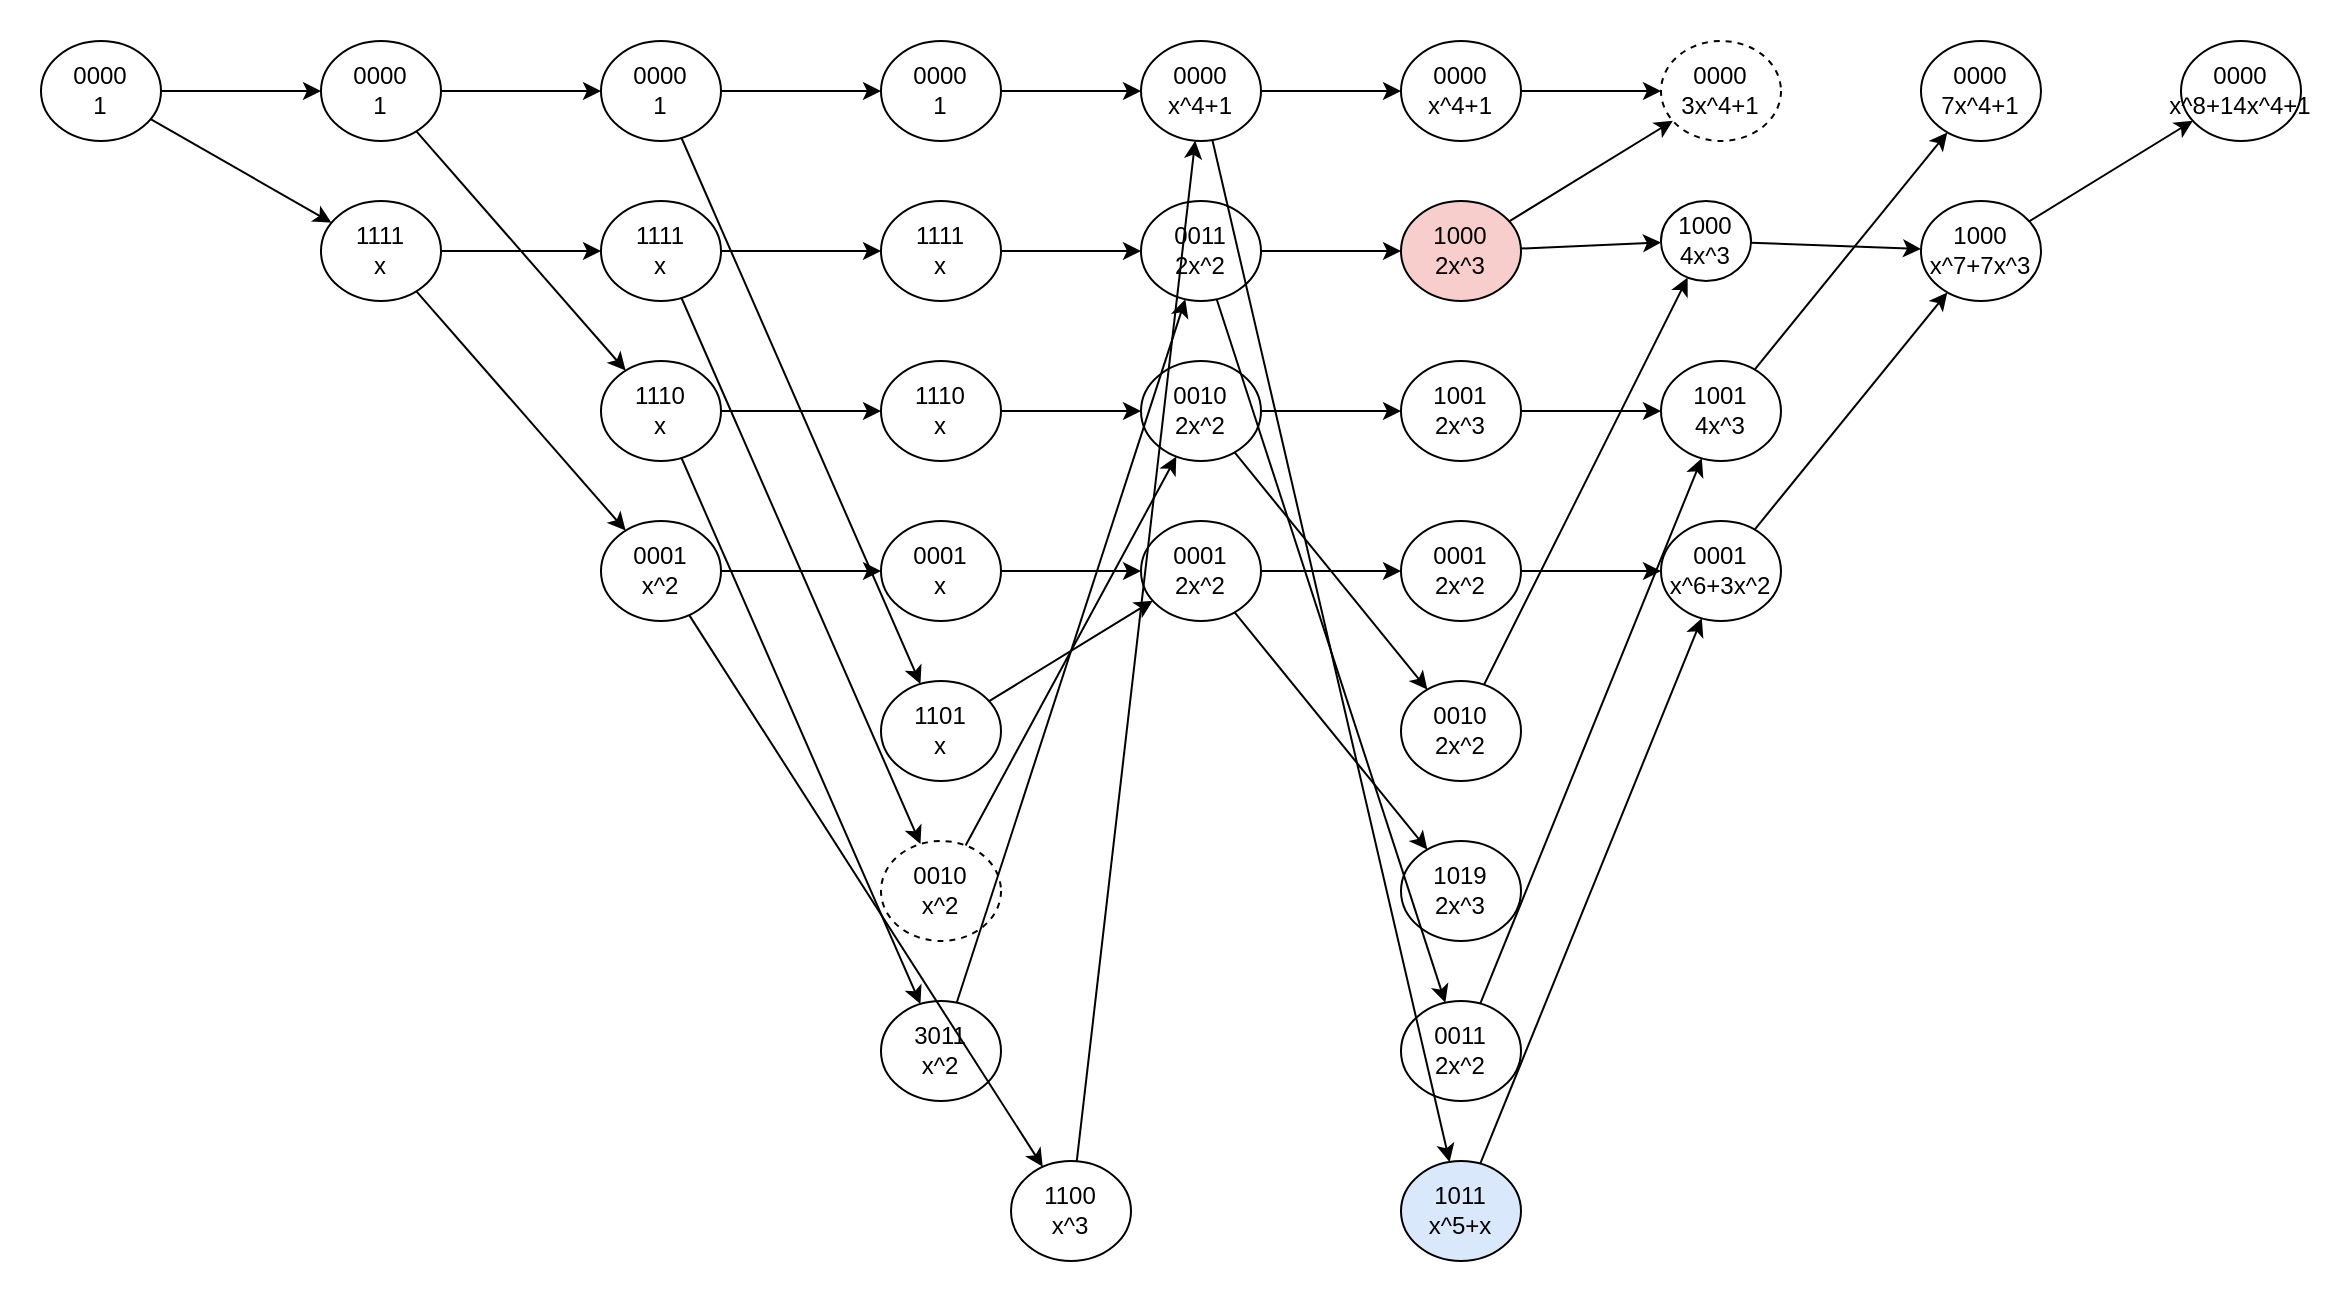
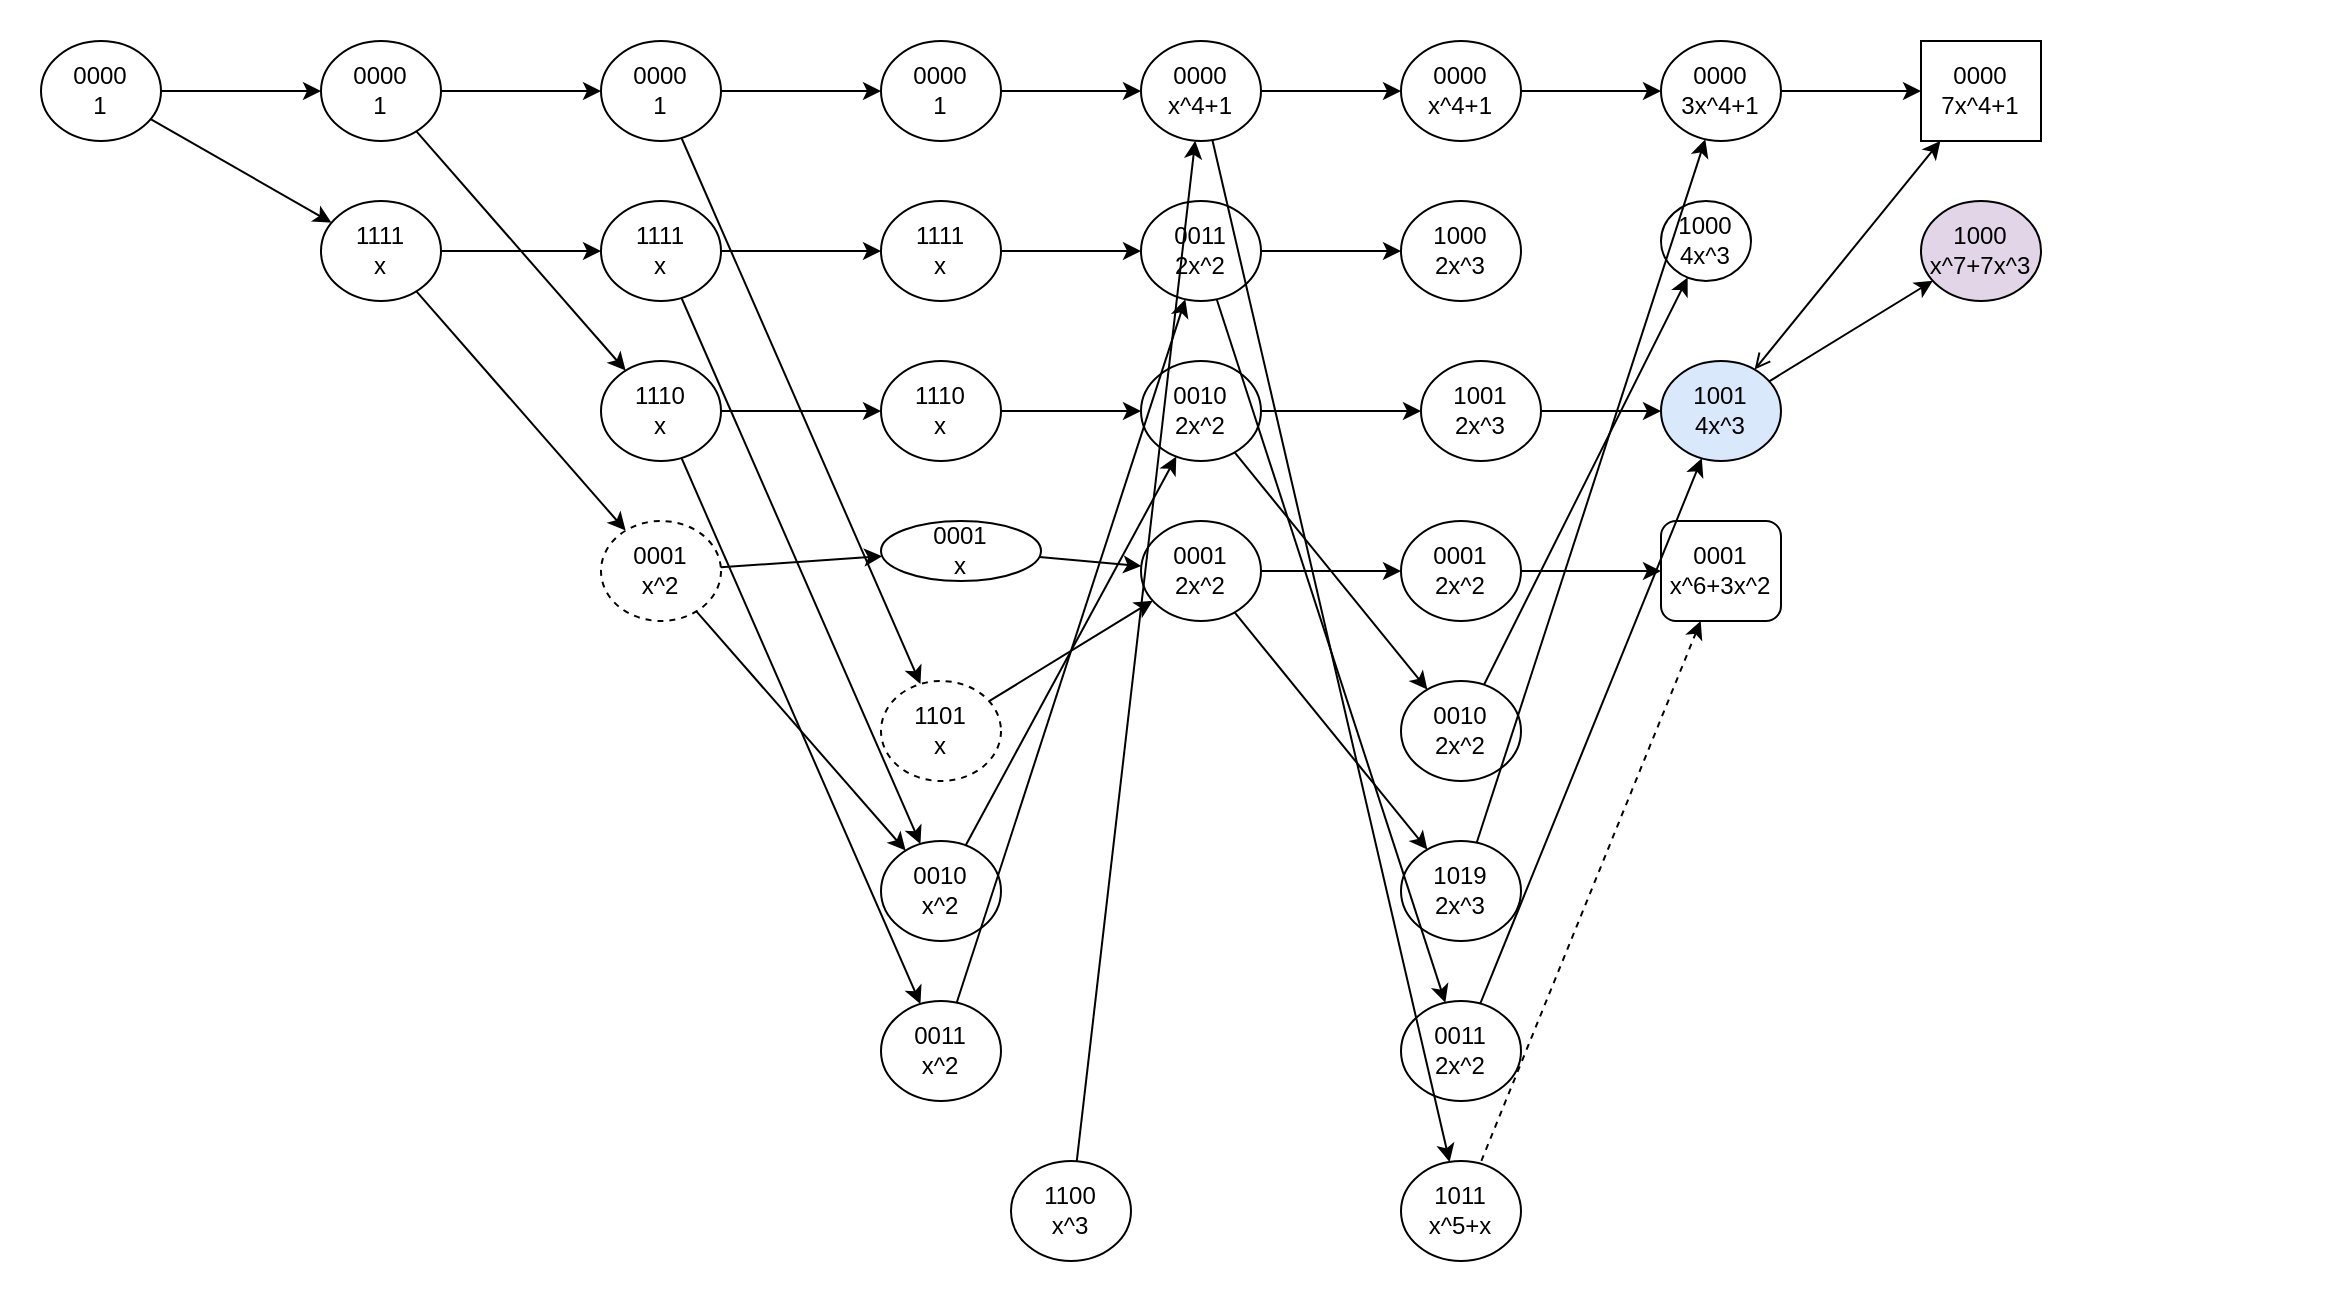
(1721, 91) -> (1721, 91)
none -> (1845, 91)
(1981, 91) -> (1981, 91)
(2241, 91) -> none
(1586, 174) -> (1520, 708)
(2106, 174) -> none
(1585, 246) -> none
(1830, 246) -> (1846, 334)
(1461, 251) -> (1461, 251)
(1981, 251) -> (1981, 251)
(1759, 364) -> (1760, 363)
(1461, 411) -> (1481, 411)
(1721, 411) -> (1721, 411)
(1847, 416) -> none
(661, 571) -> (661, 571)
(941, 571) -> (961, 551)
(1721, 571) -> (1721, 571)
(941, 731) -> (941, 731)
(780, 758) -> (745, 667)
(941, 891) -> (941, 891)
(1589, 896) -> (1588, 898)
(941, 1051) -> (941, 1051)
(1461, 1211) -> (1461, 1211)
